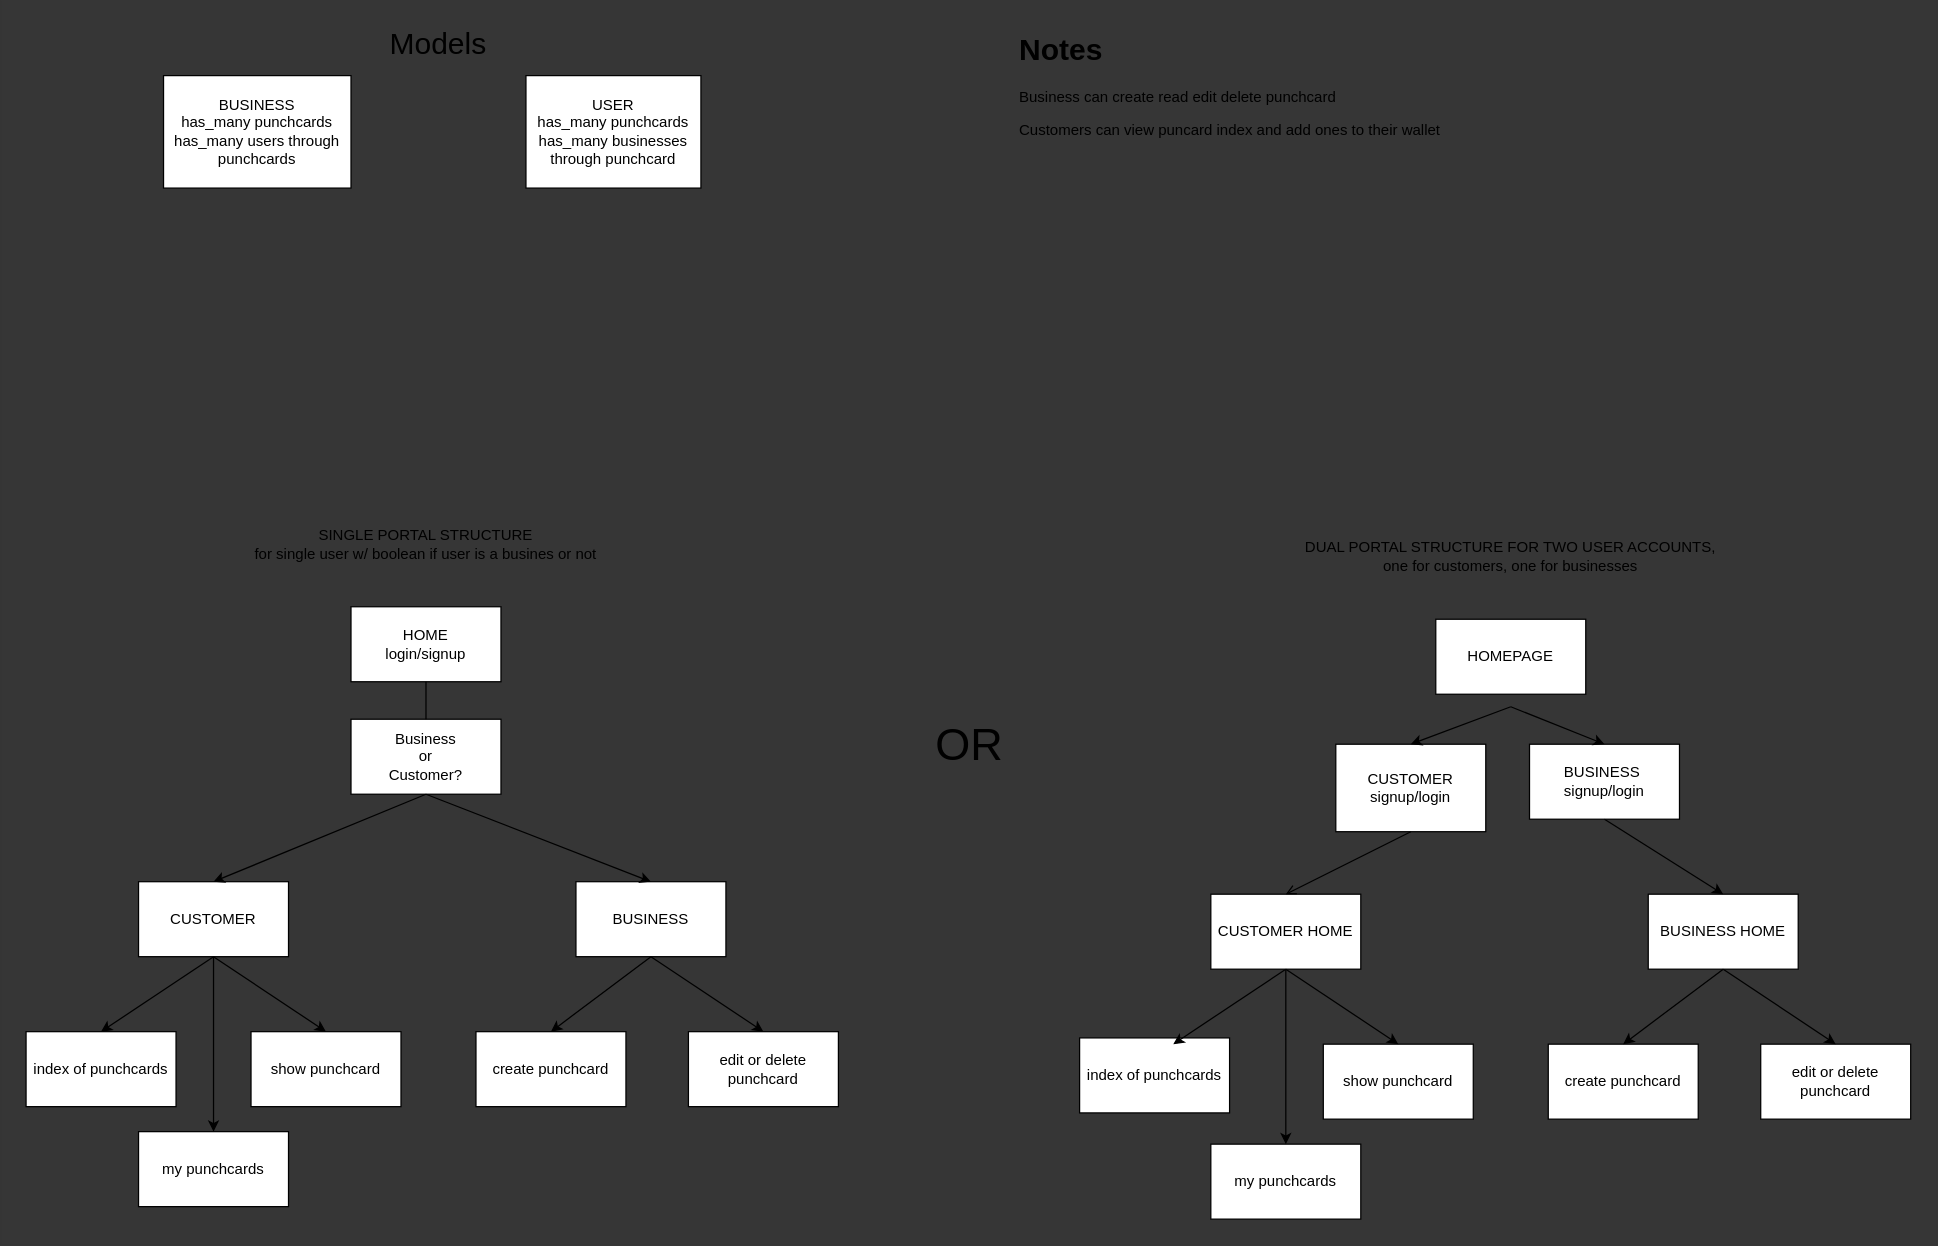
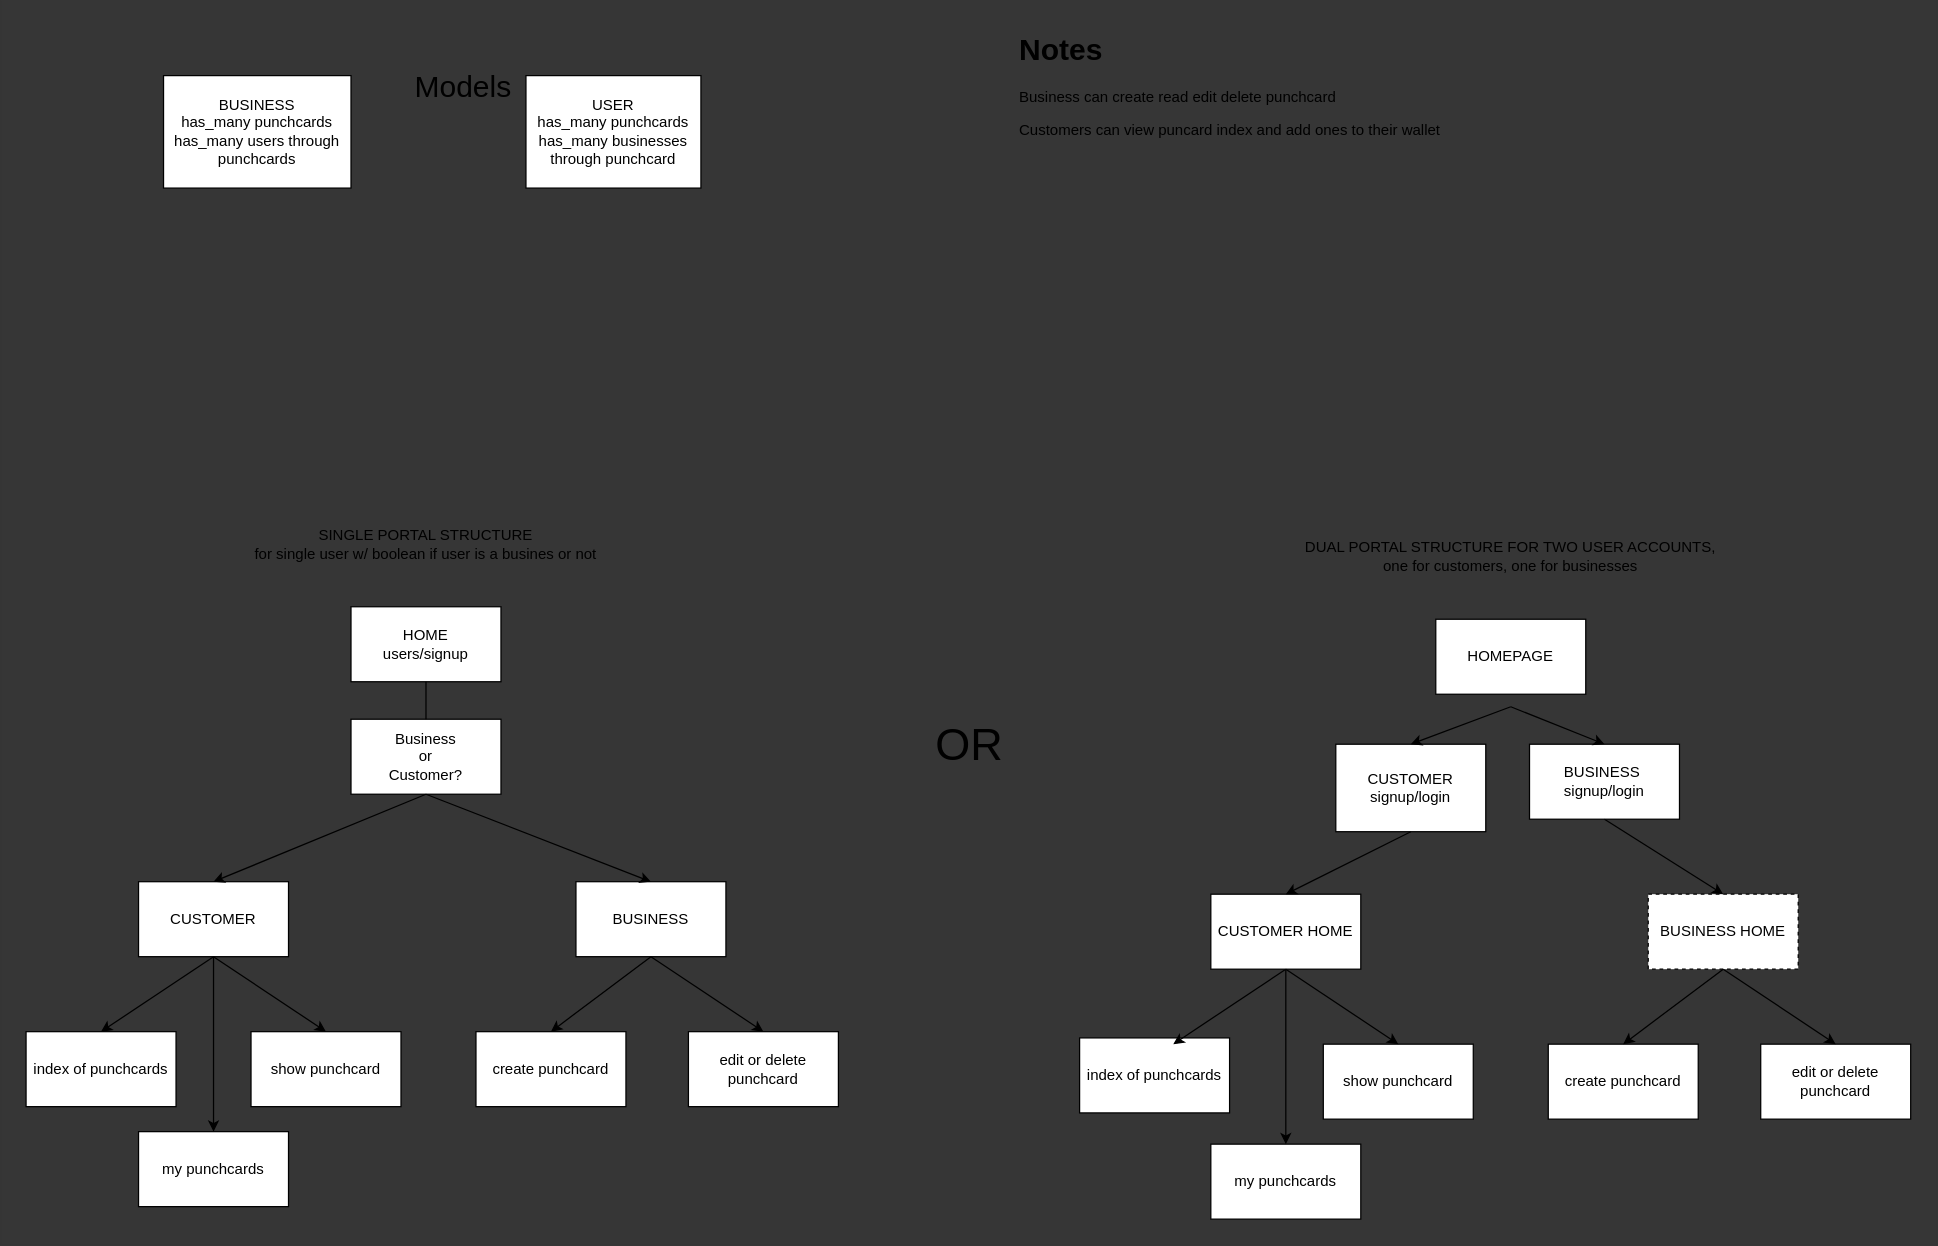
(438, 44) -> (463, 88)
(426, 644) -> (426, 644)
(1293, 891) -> (1295, 890)
(1723, 932) -> (1723, 932)
